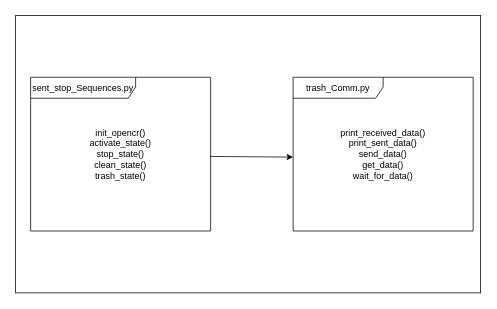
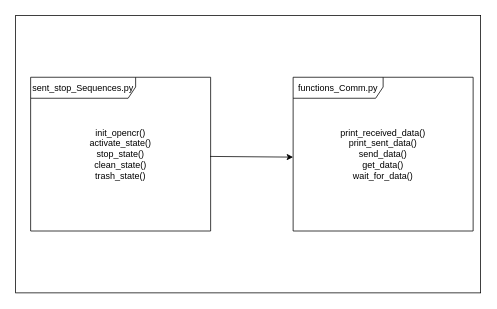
(338, 88) -> (338, 88)
